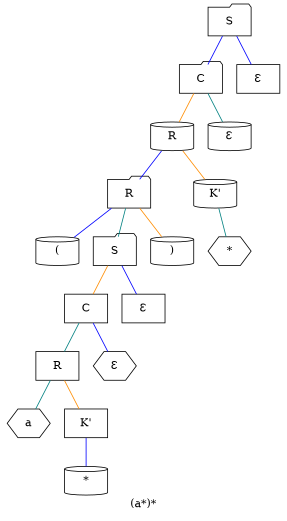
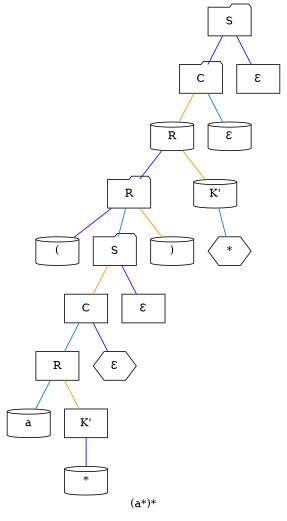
(29, 423) -> (29, 423)
